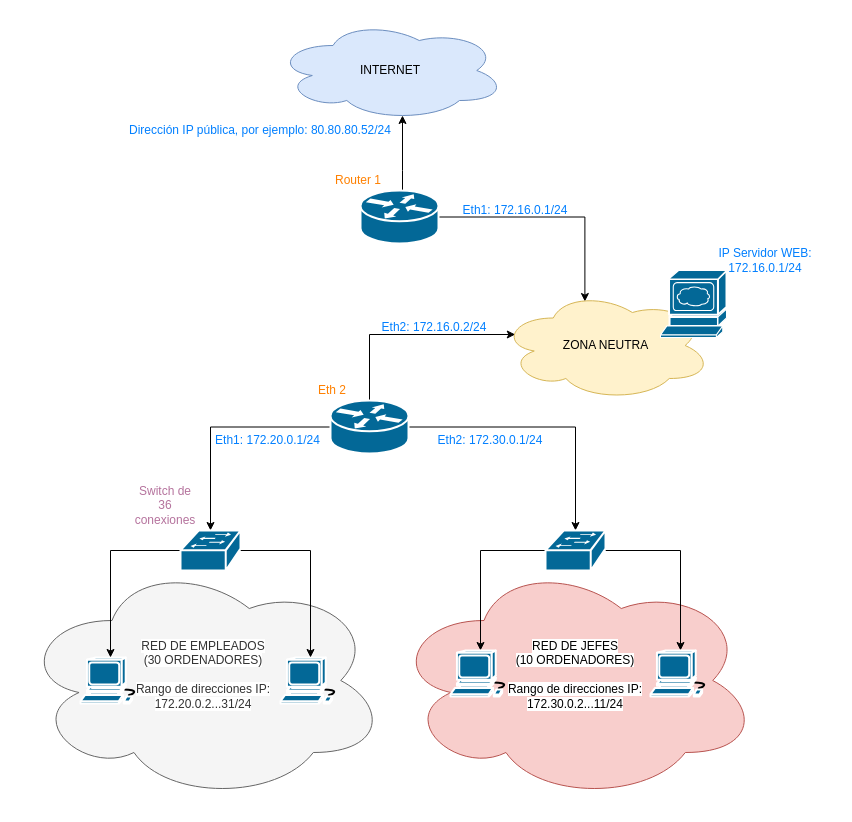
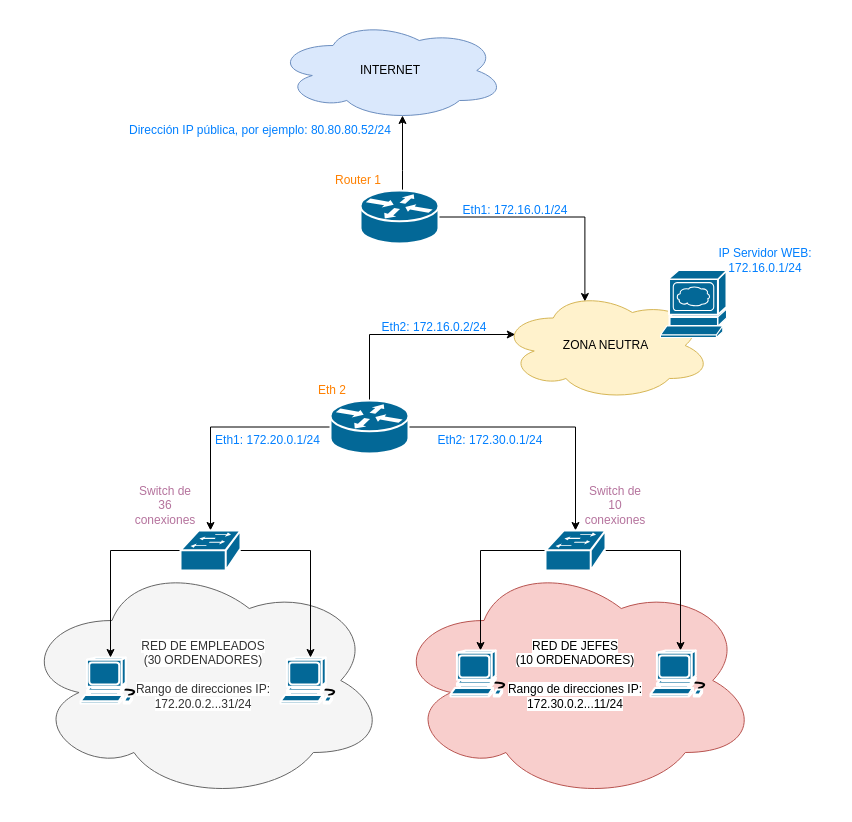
none -> (616, 506)
